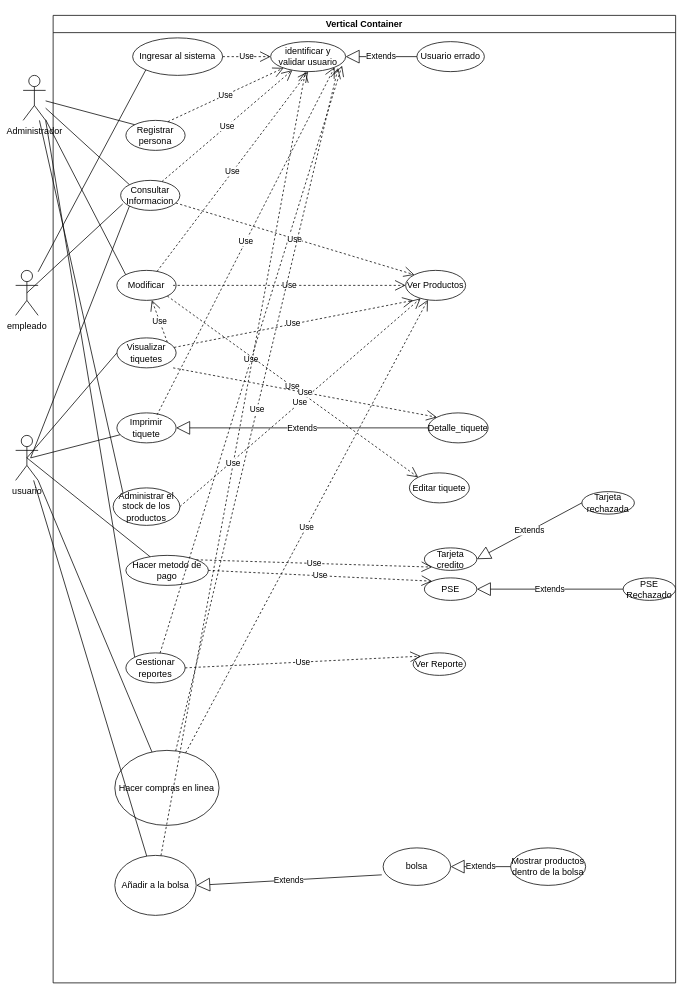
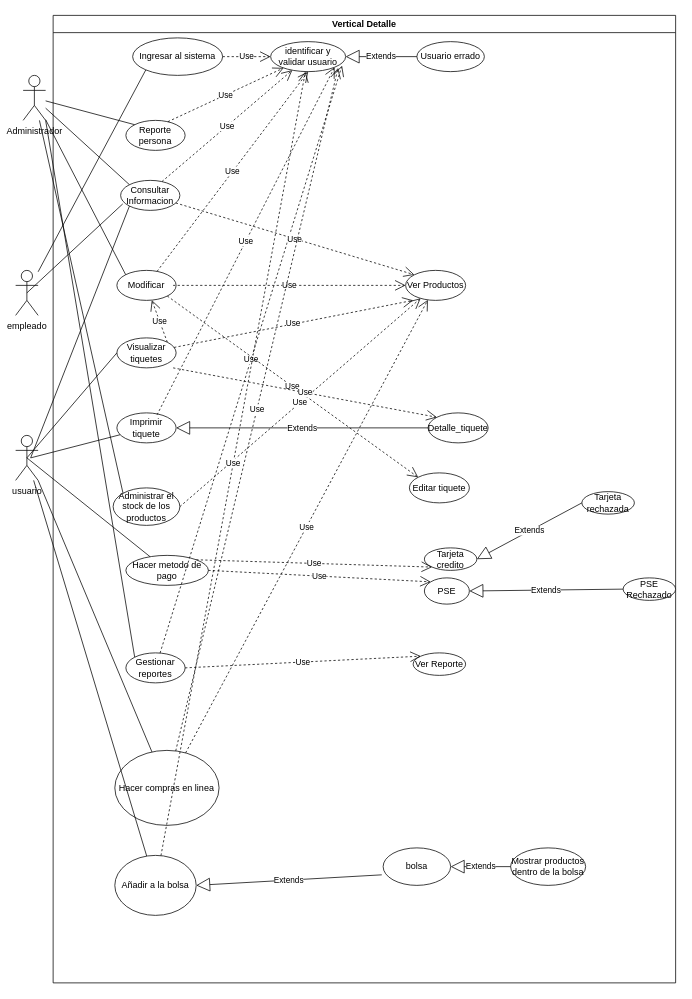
(364, 24) -> (364, 24)
(155, 135) -> (155, 135)
(450, 589) -> (447, 591)
